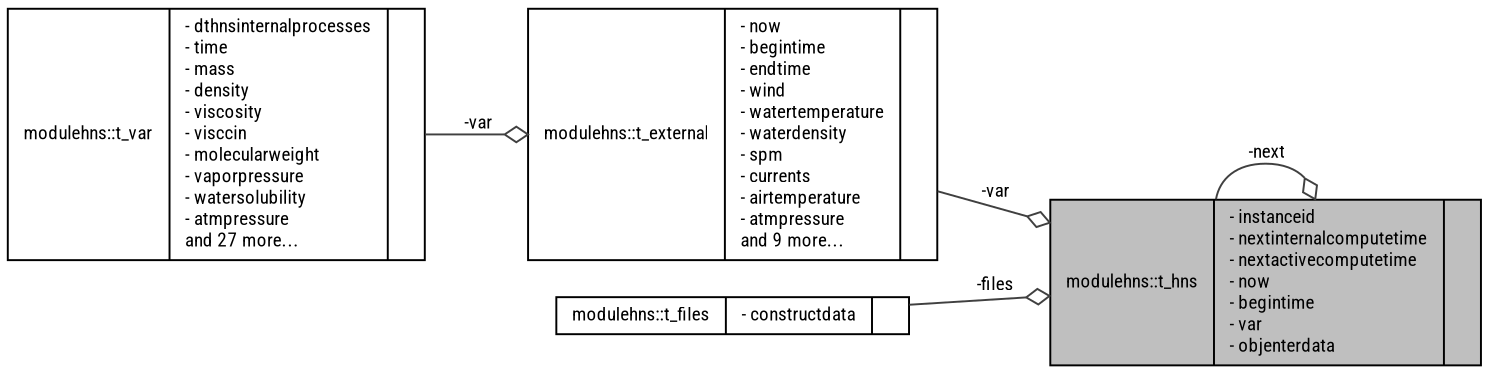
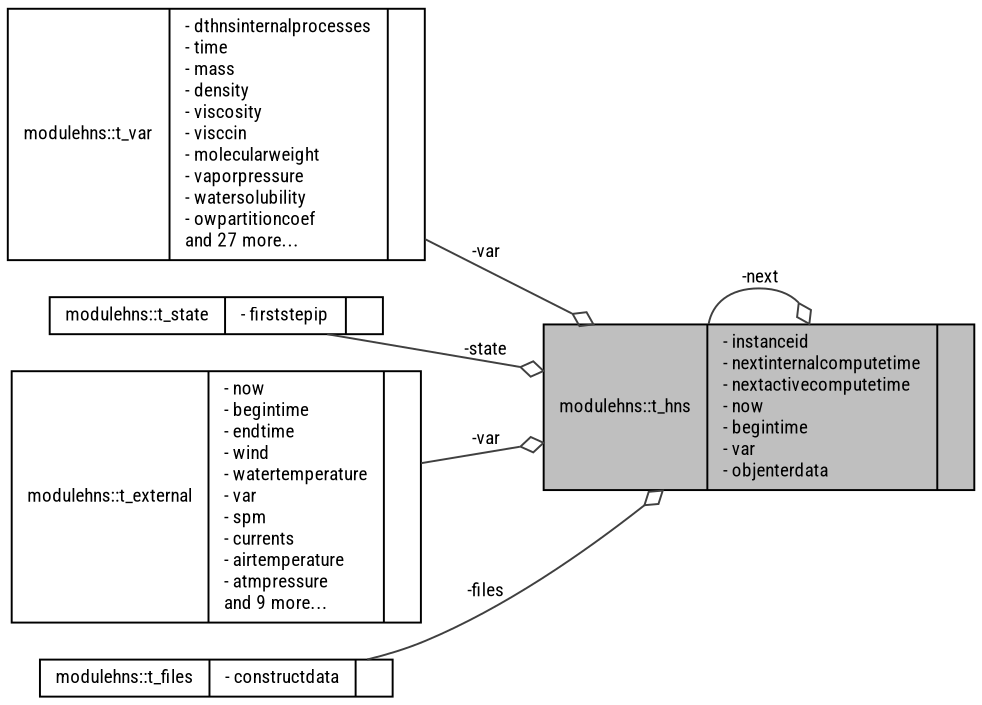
(794, 133) -> (241, 496)
(465, 134) -> (499, 276)
(238, 219) -> (250, 219)
none -> (216, 316)
